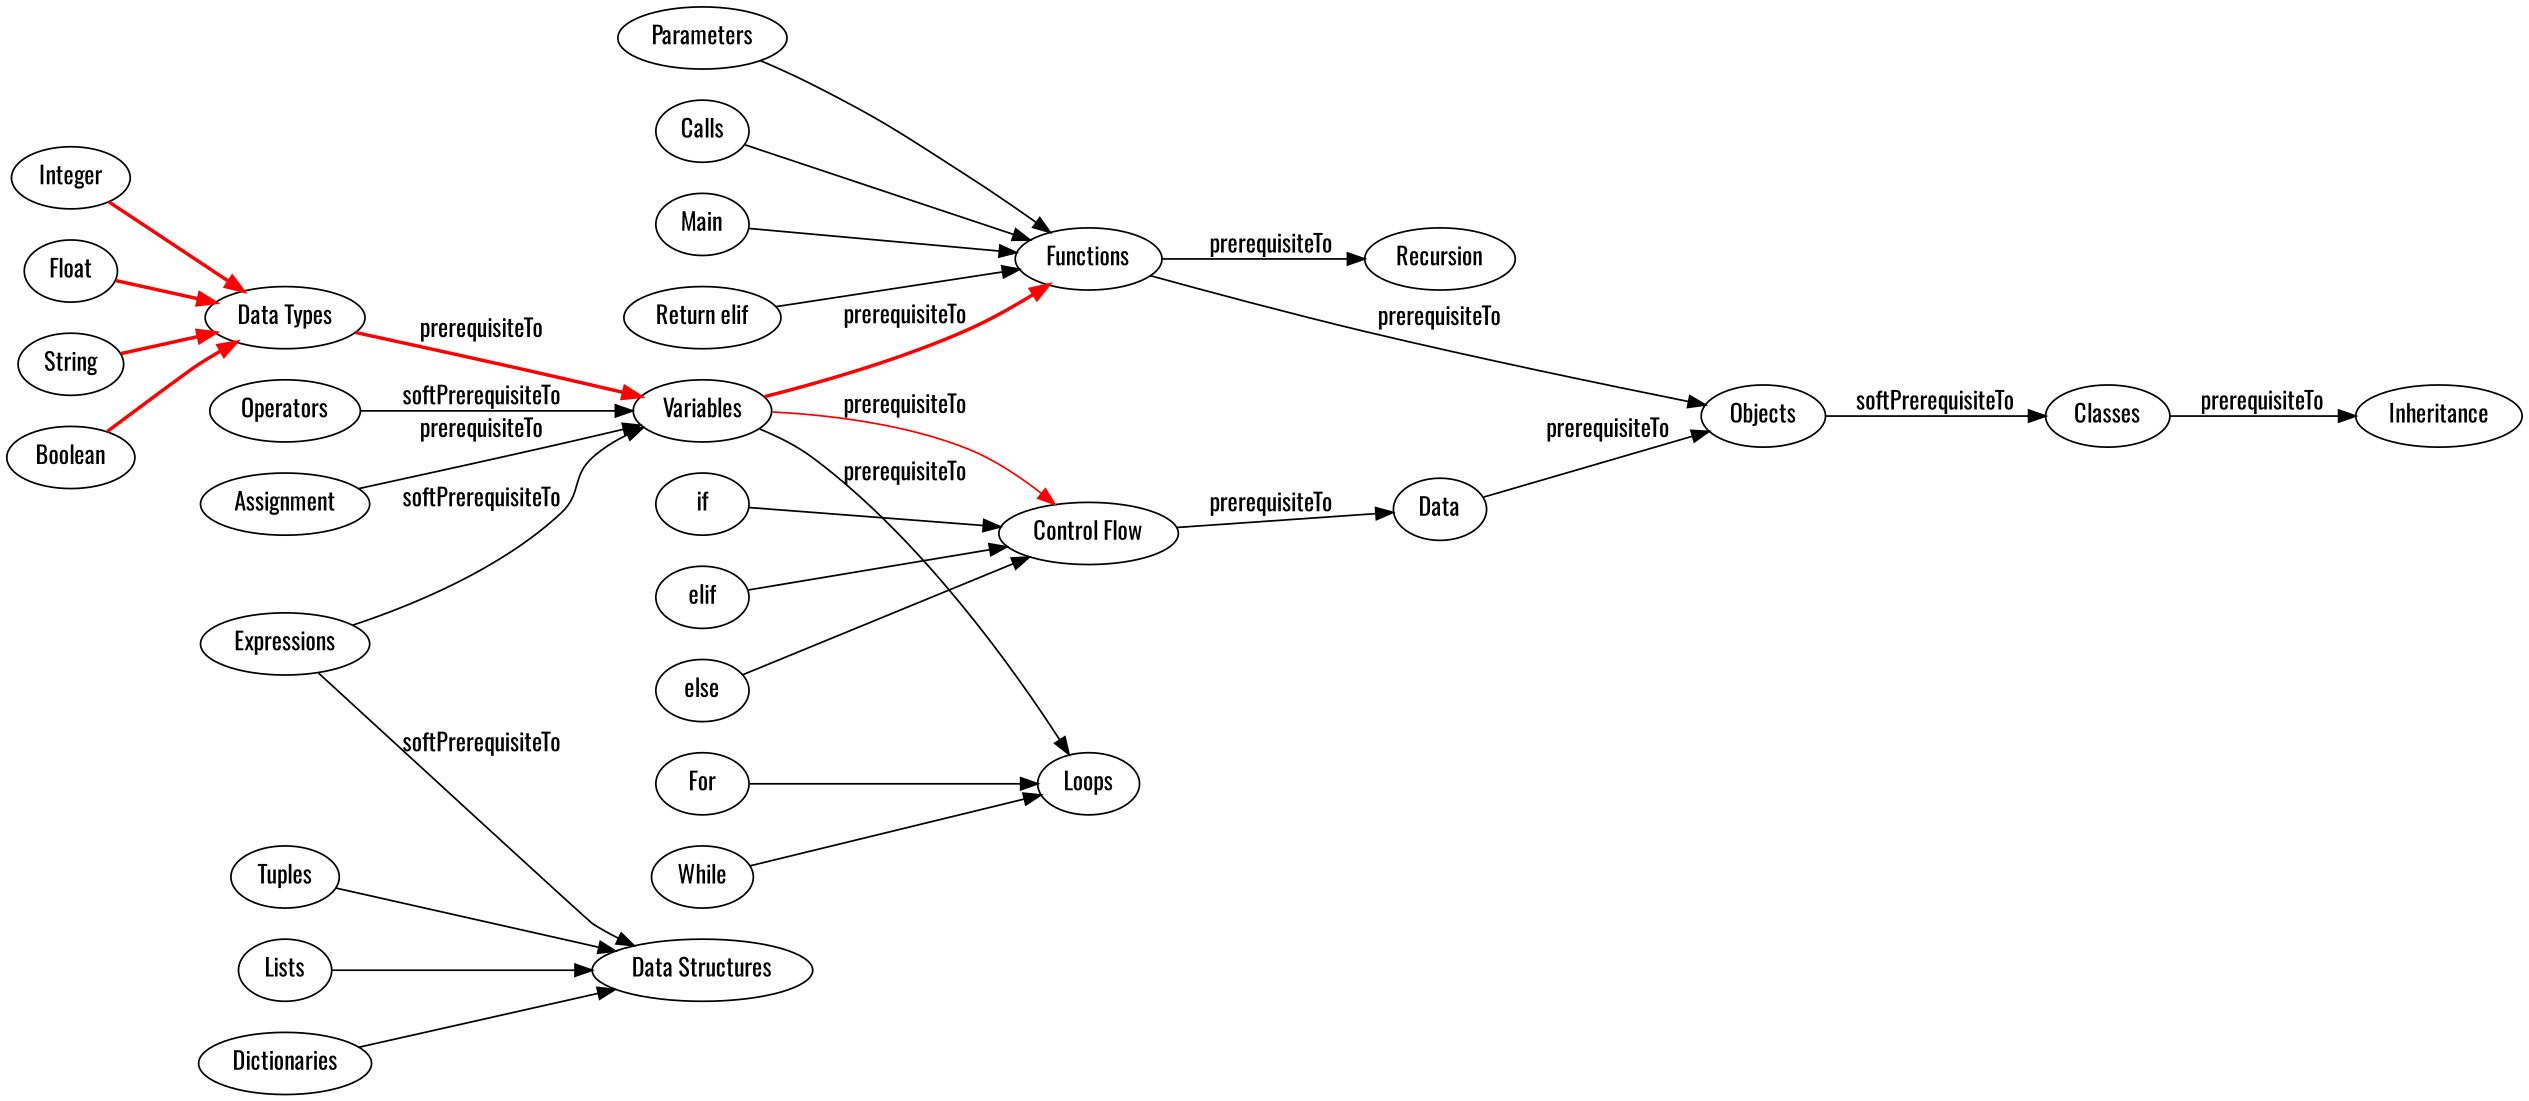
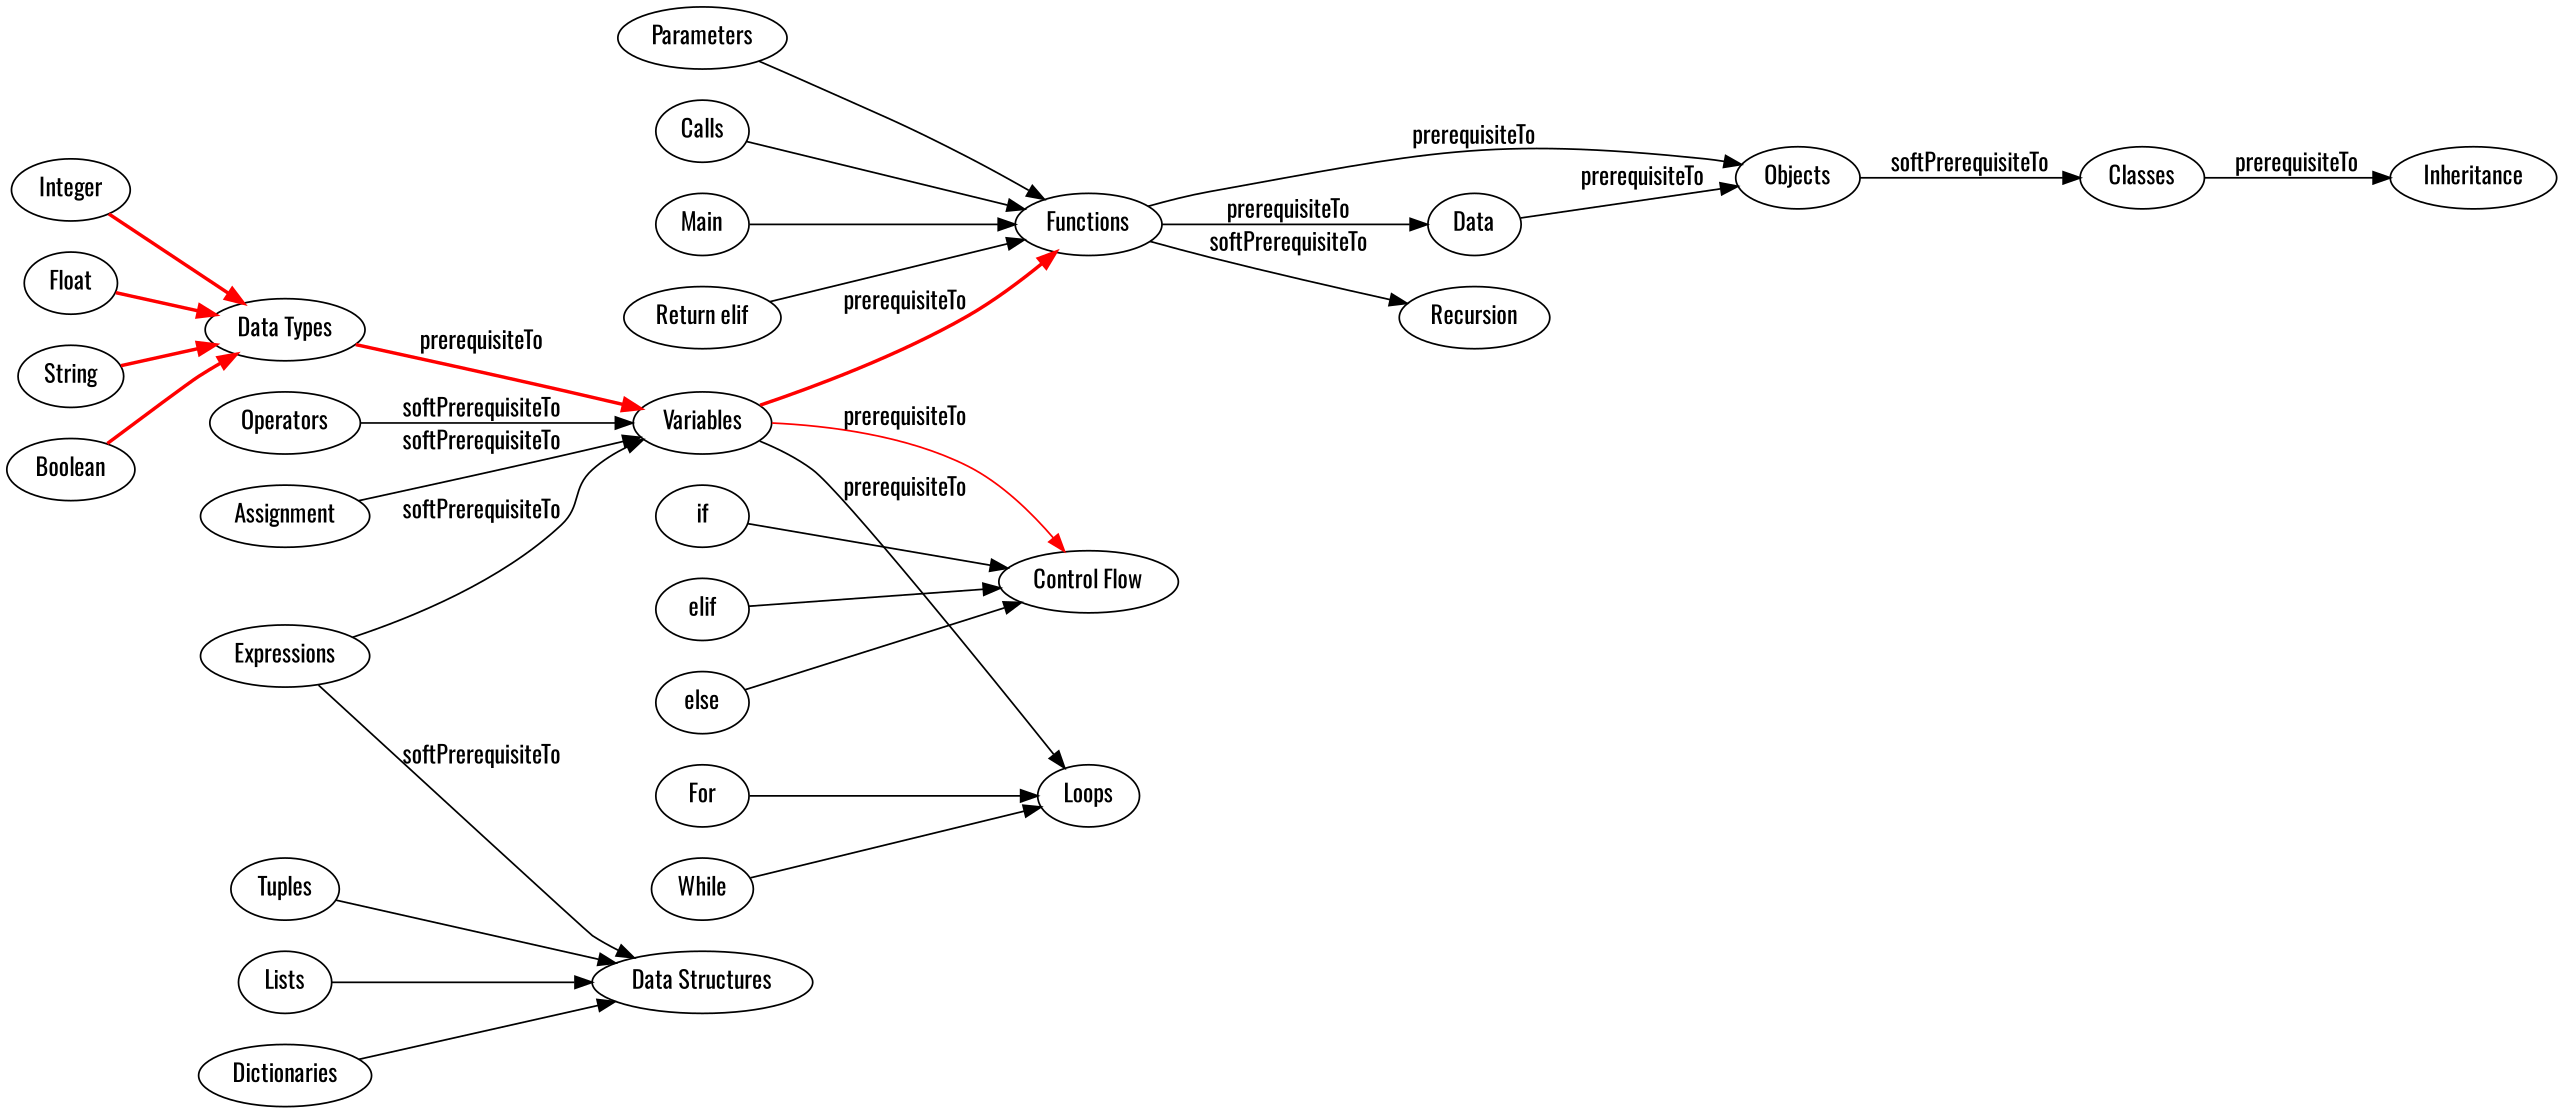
(1272, 246) -> (1289, 244)
(482, 431) -> (482, 443)
(1276, 521) -> (1286, 224)
